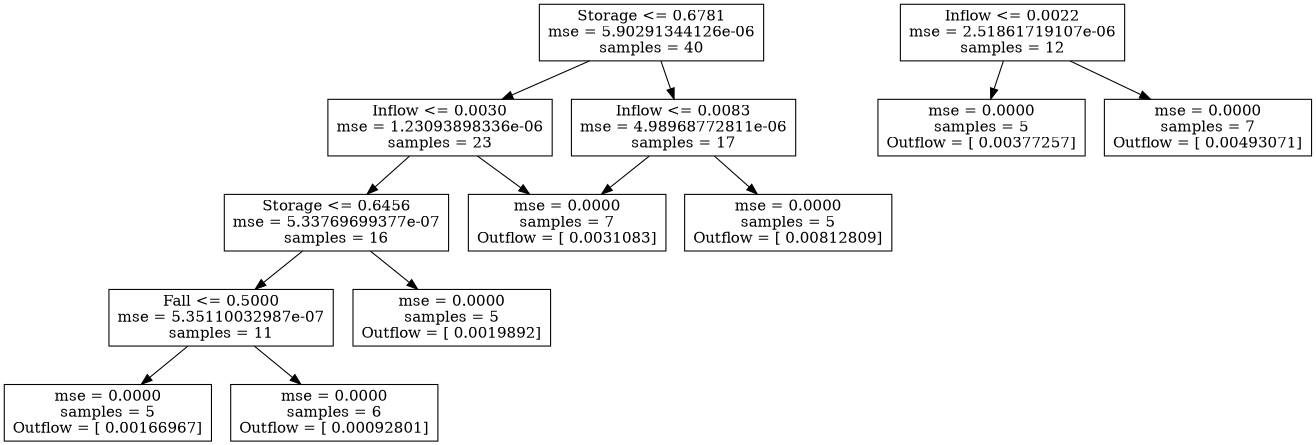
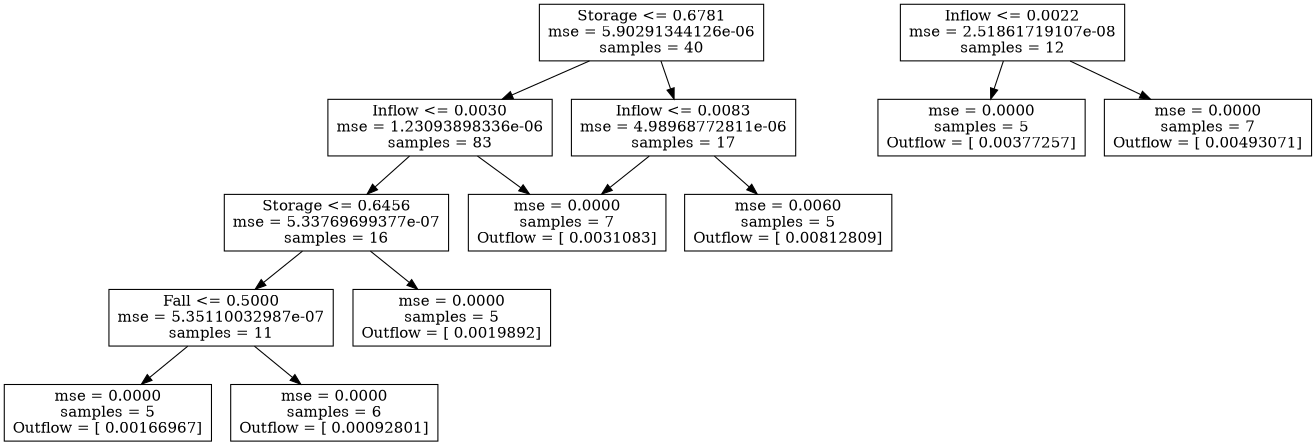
(1013, 33) -> (1013, 33)
(440, 128) -> (440, 128)
(788, 223) -> (788, 223)
